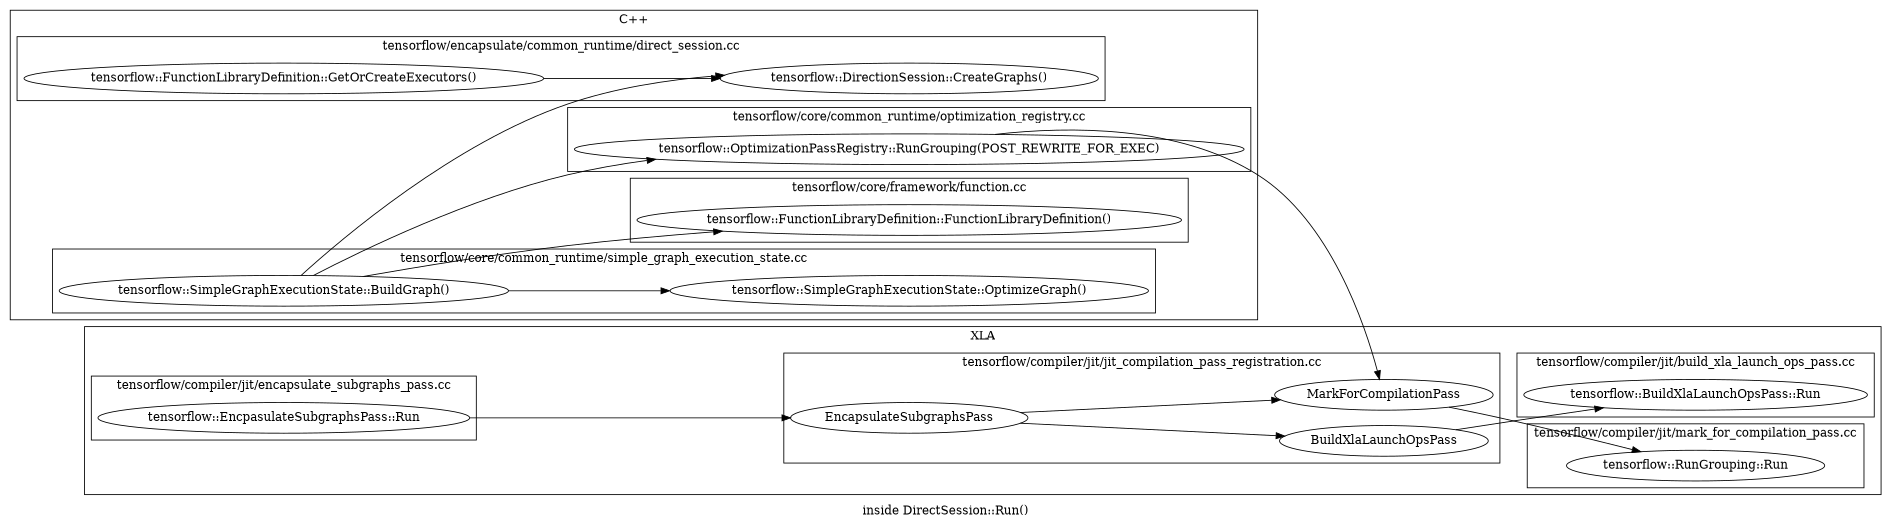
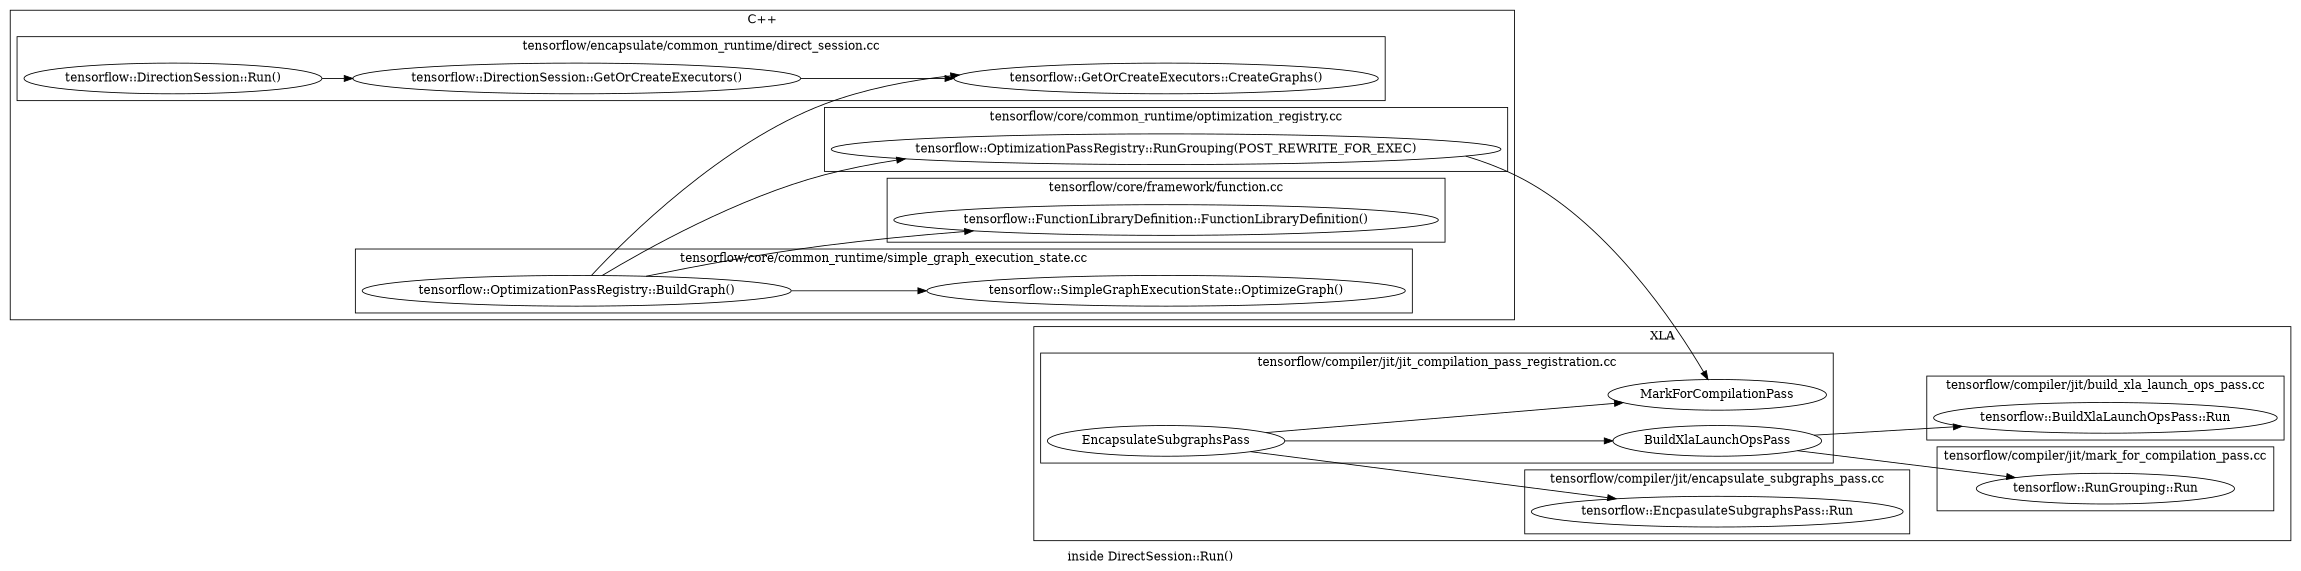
none -> (173, 78)
(284, 78) -> (577, 78)
(909, 78) -> (1166, 78)
(284, 291) -> (577, 291)
(626, 418) -> (1429, 475)
(1550, 429) -> (1902, 464)
